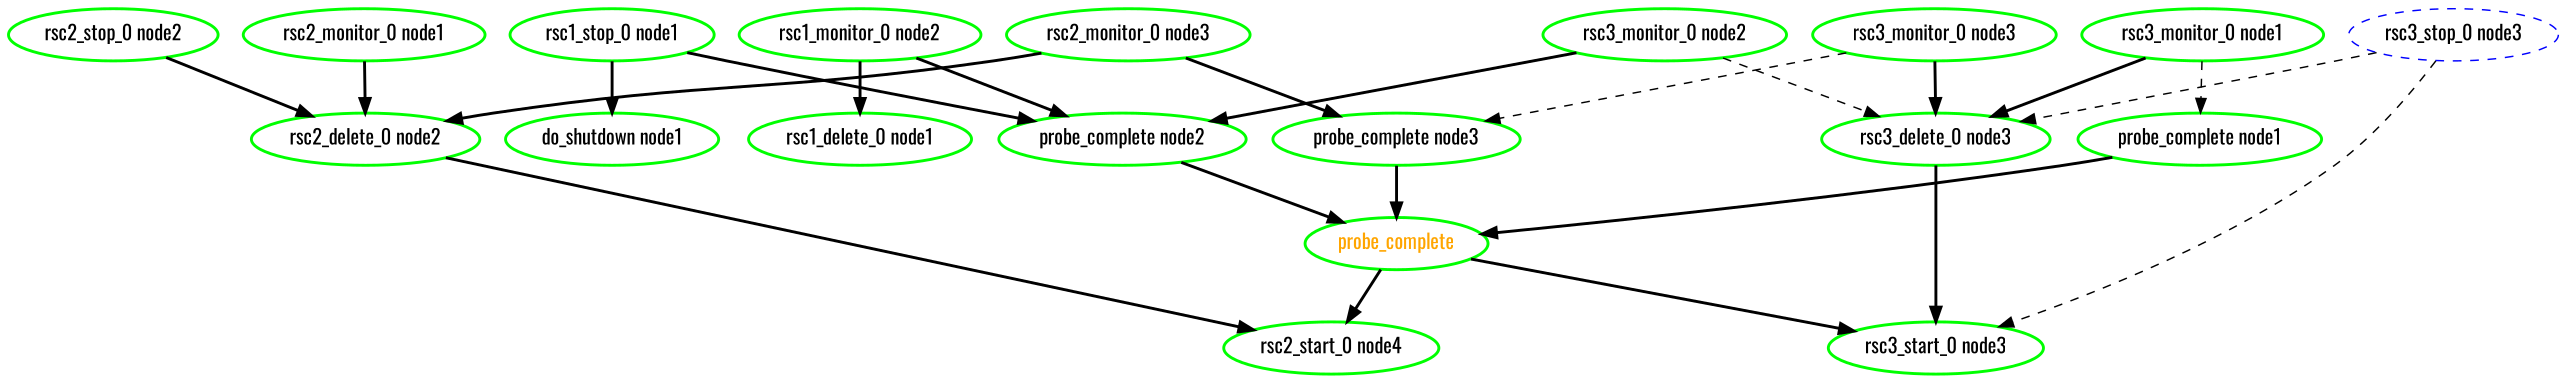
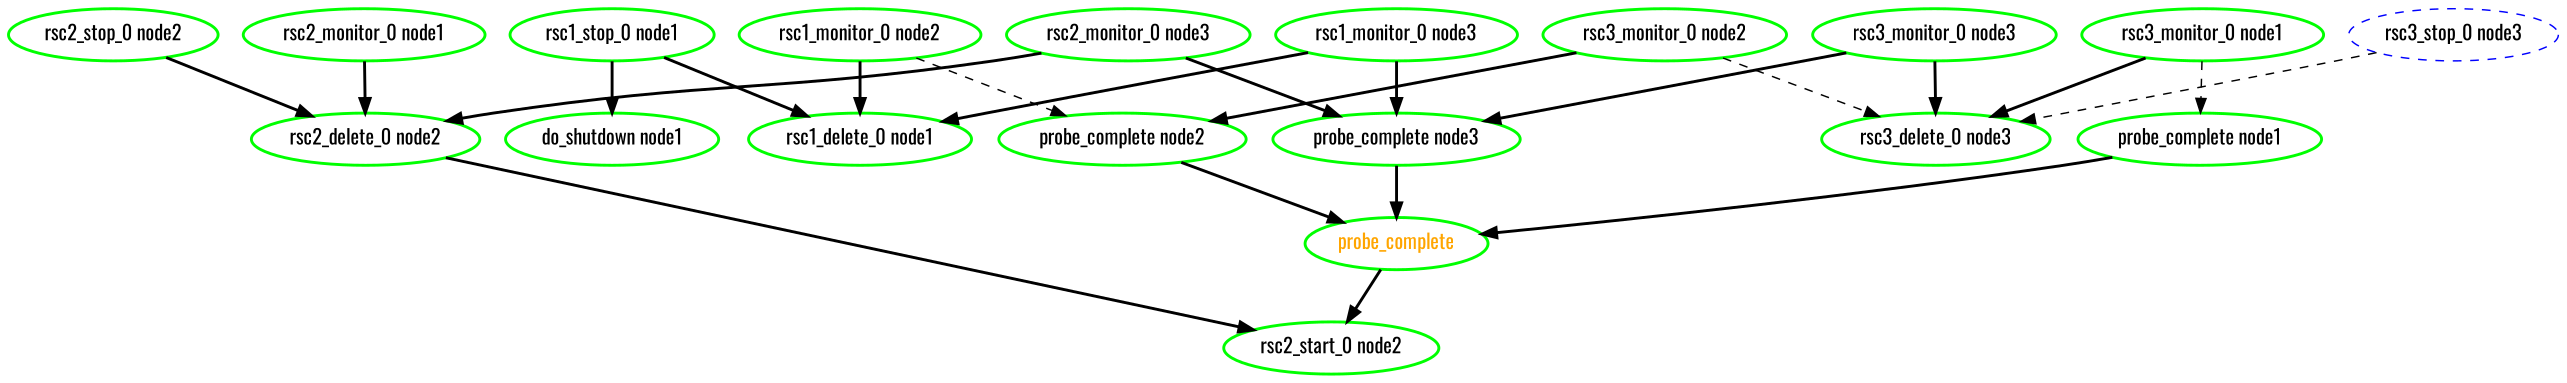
none -> (1397, 35)
(984, 84) -> (984, 84)
(1673, 86) -> (1673, 86)
(870, 89) -> (716, 79)
(1331, 348) -> (1331, 348)
(1936, 348) -> none
